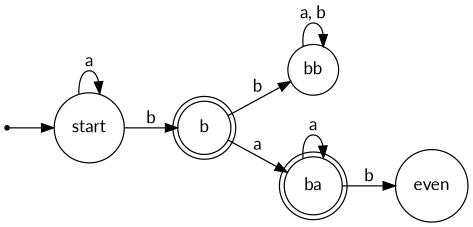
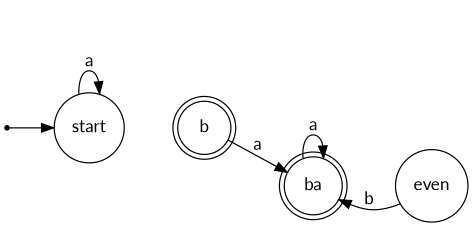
(313, 70) -> none
(145, 128) -> none
(363, 186) -> (375, 210)
